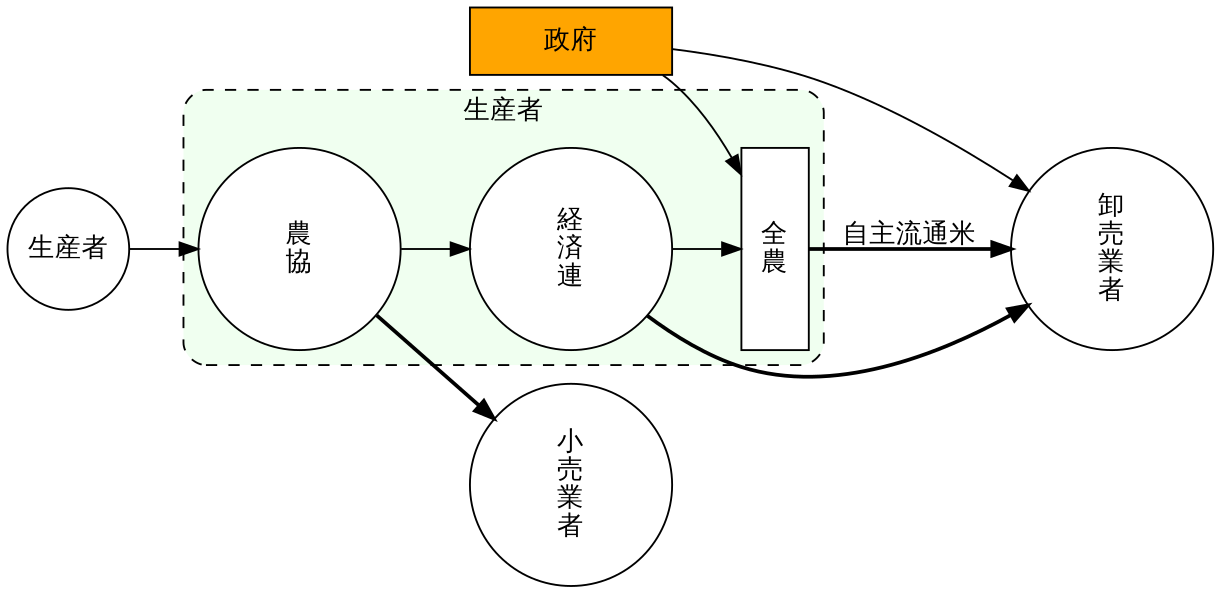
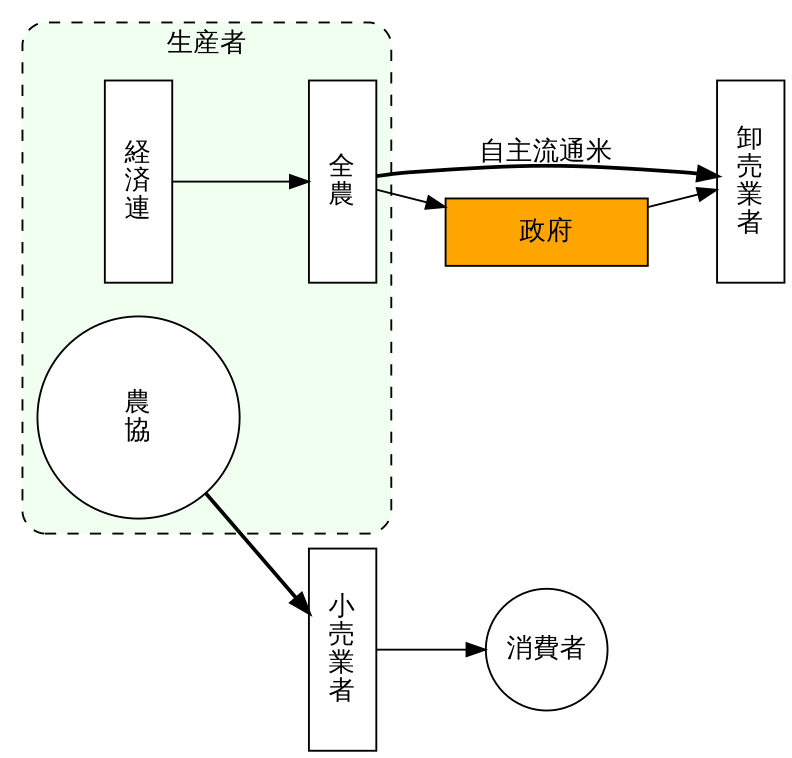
(701, 113) -> (403, 196)
(68, 249) -> none
(426, 249) -> none
(571, 249) -> (139, 182)
(1112, 249) -> (751, 182)
(837, 375) -> none
(571, 485) -> (343, 650)
none -> (547, 650)
